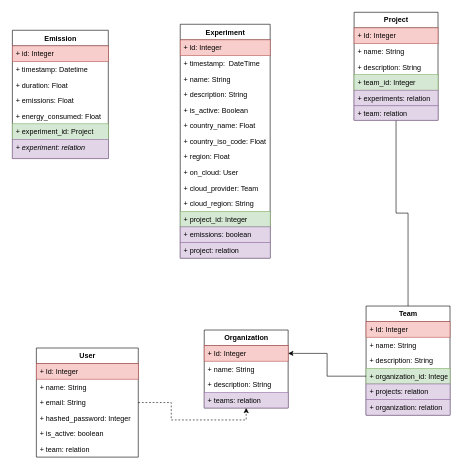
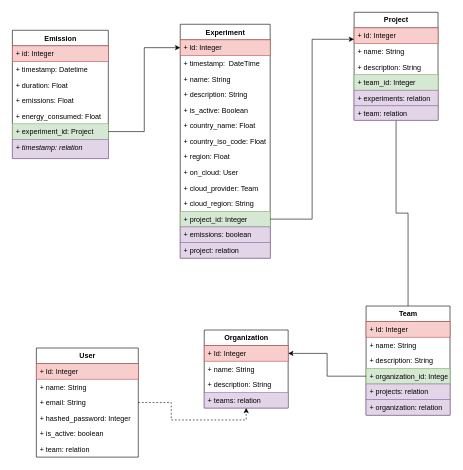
none -> (312, 39)
none -> (128, 132)
(54, 148) -> (52, 148)
